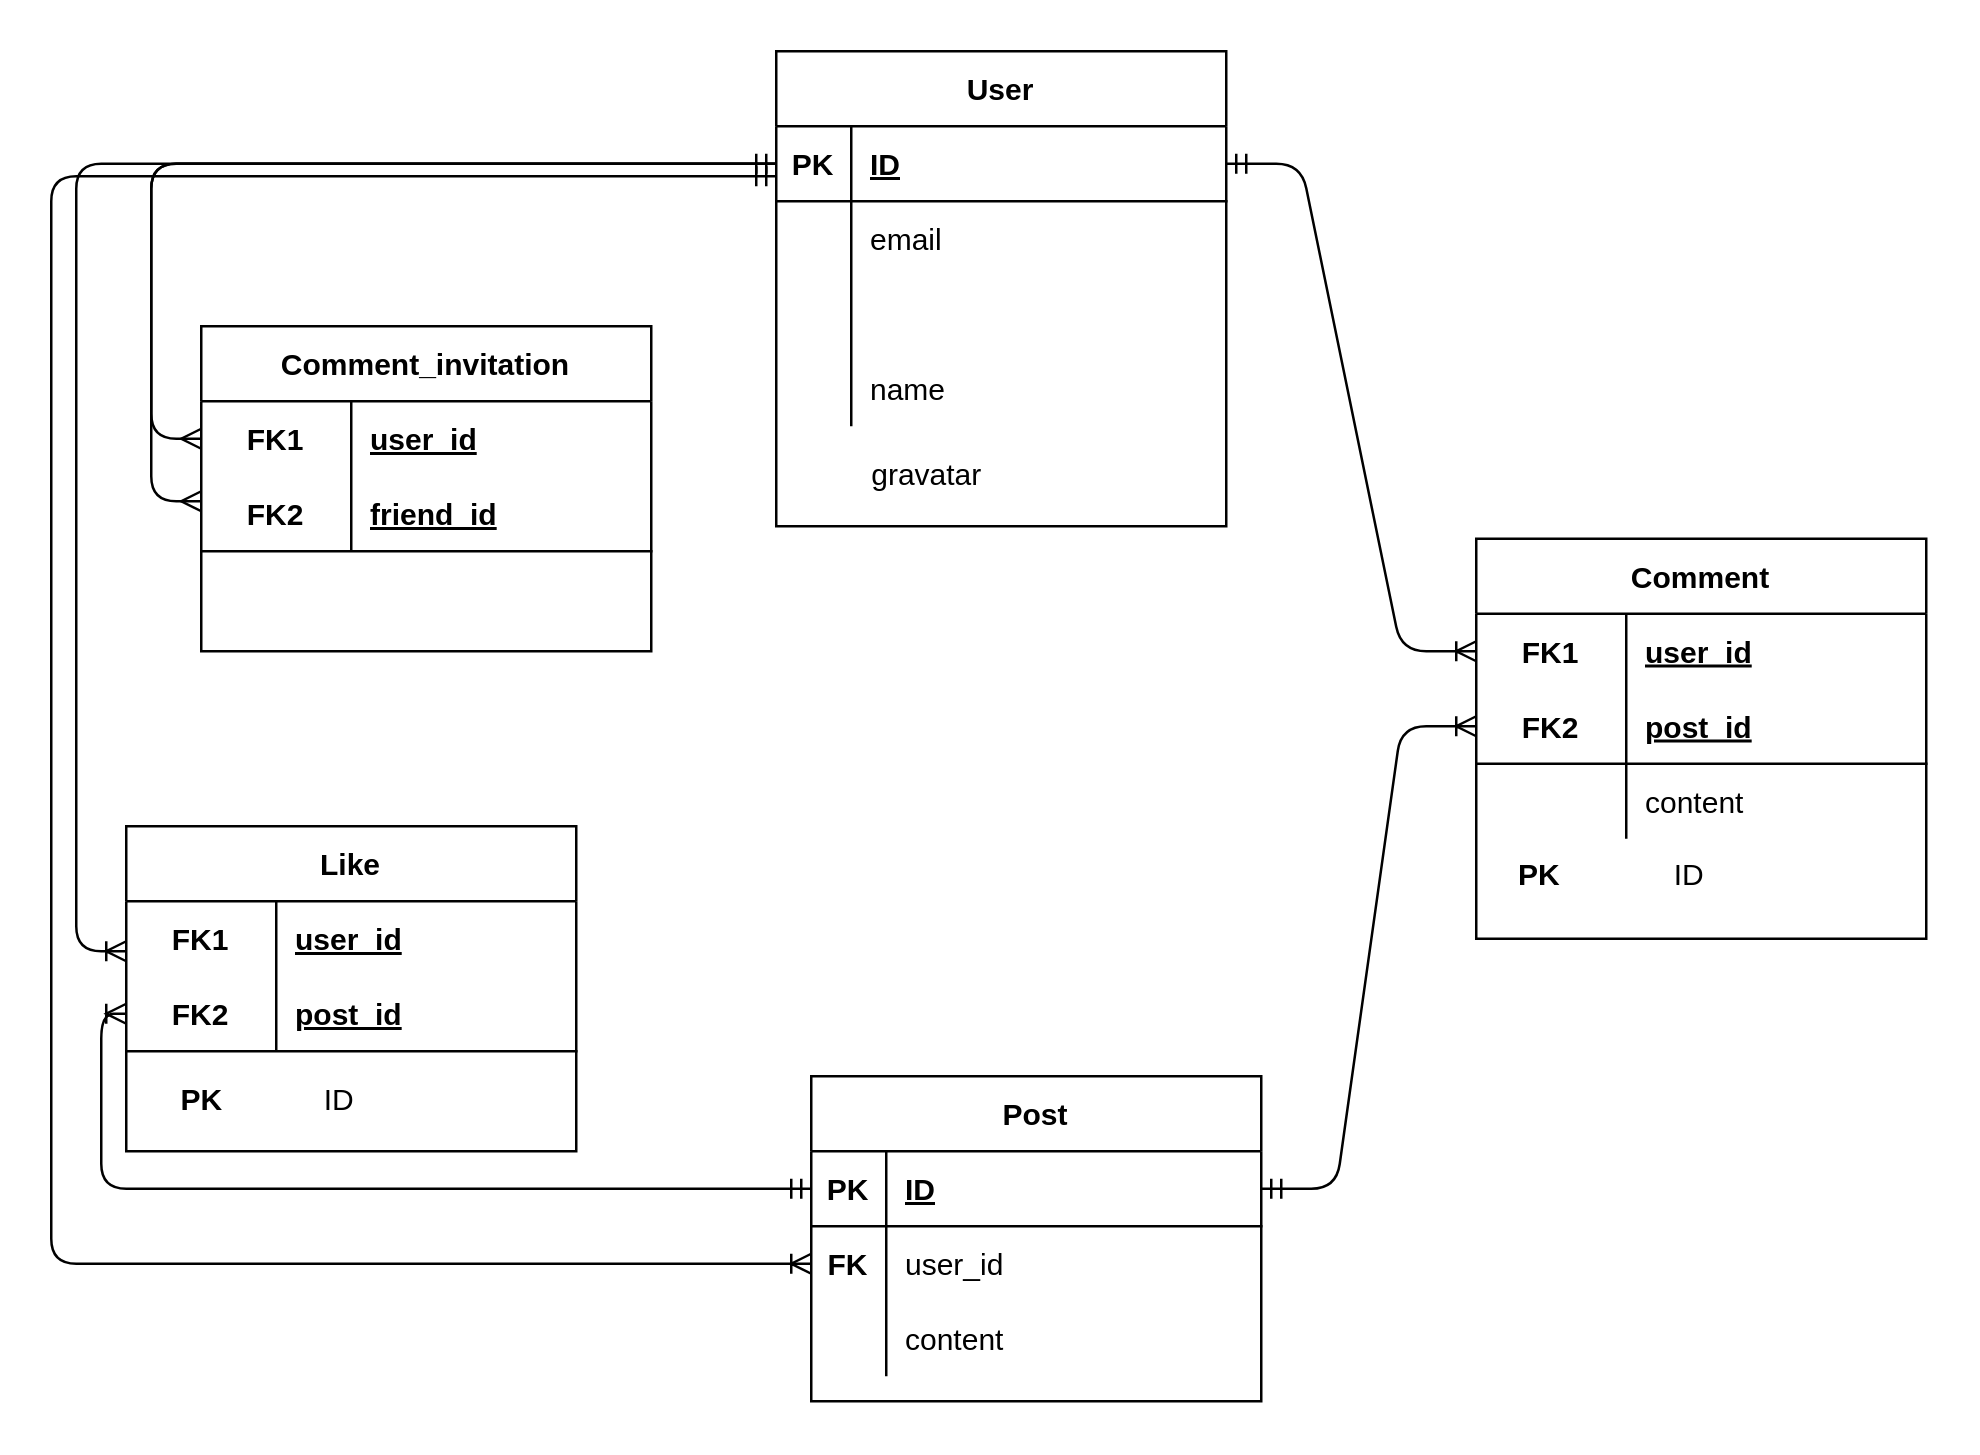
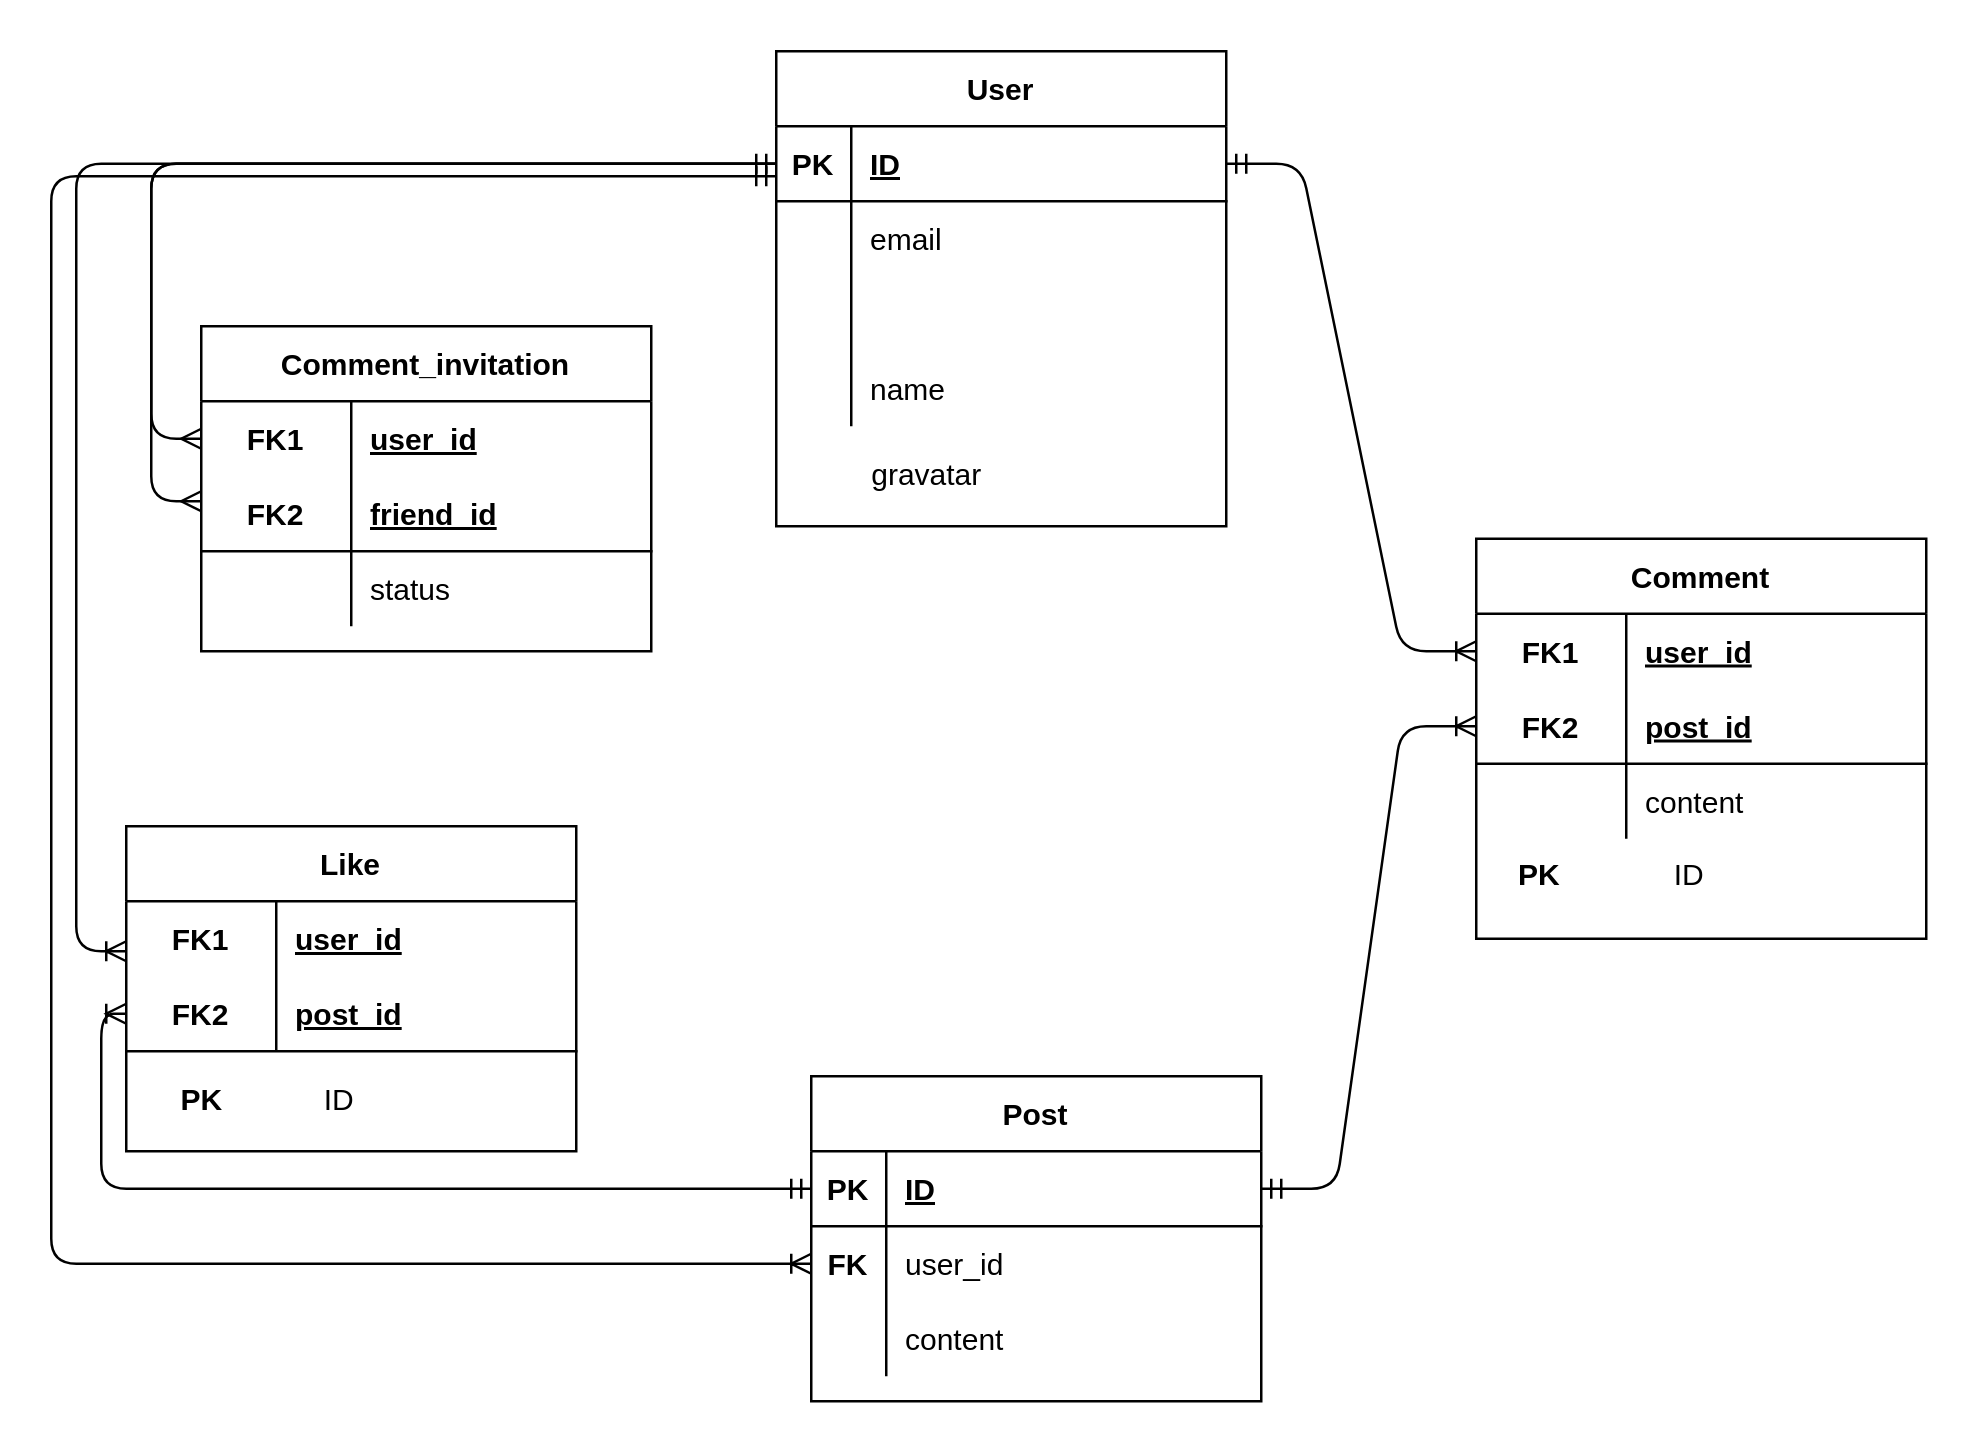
none -> (501, 589)
